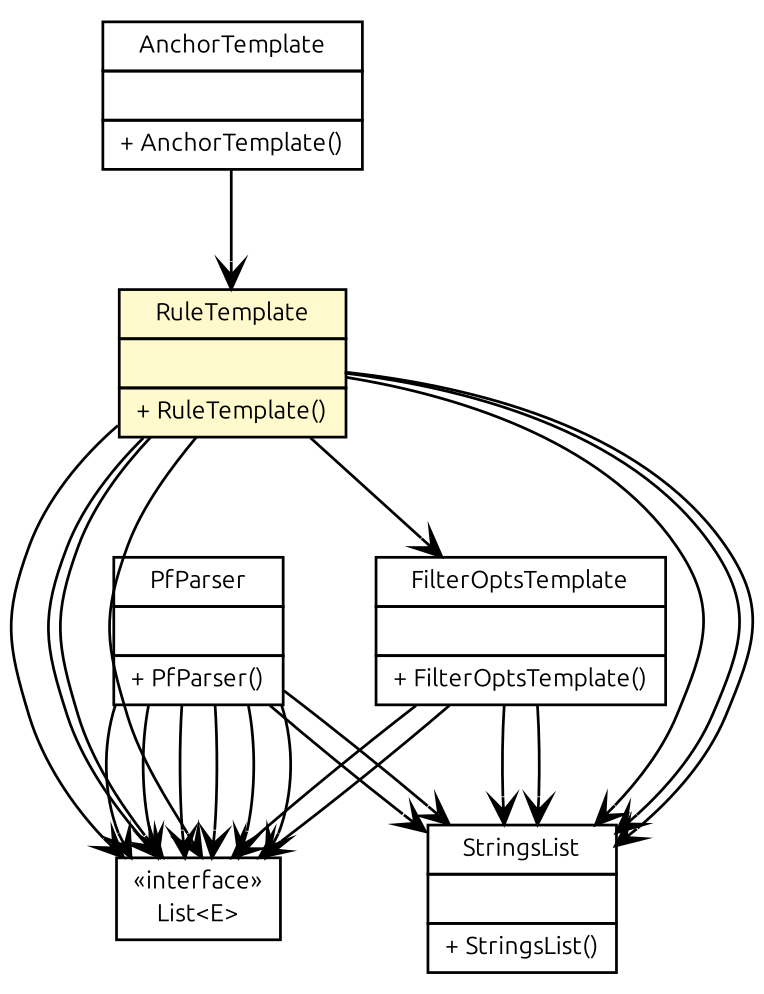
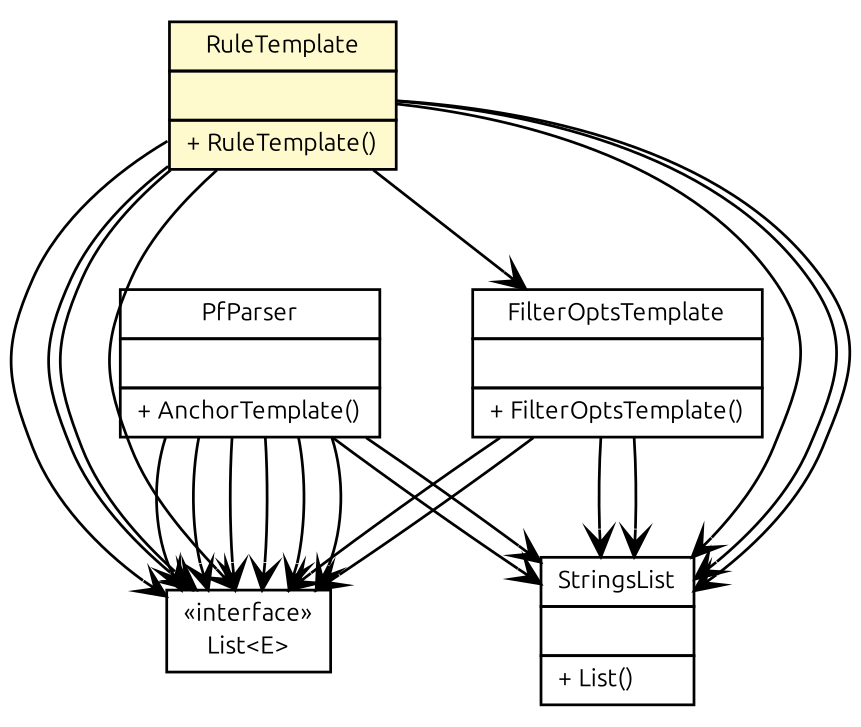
(231, 96) -> none
(198, 679) -> (250, 411)
(522, 947) -> (597, 679)
